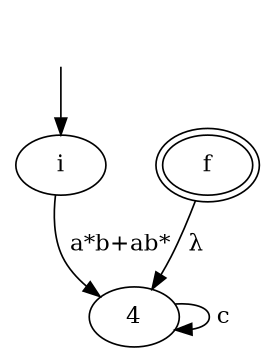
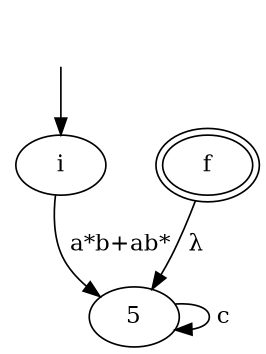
(134, 317) -> (134, 317)
